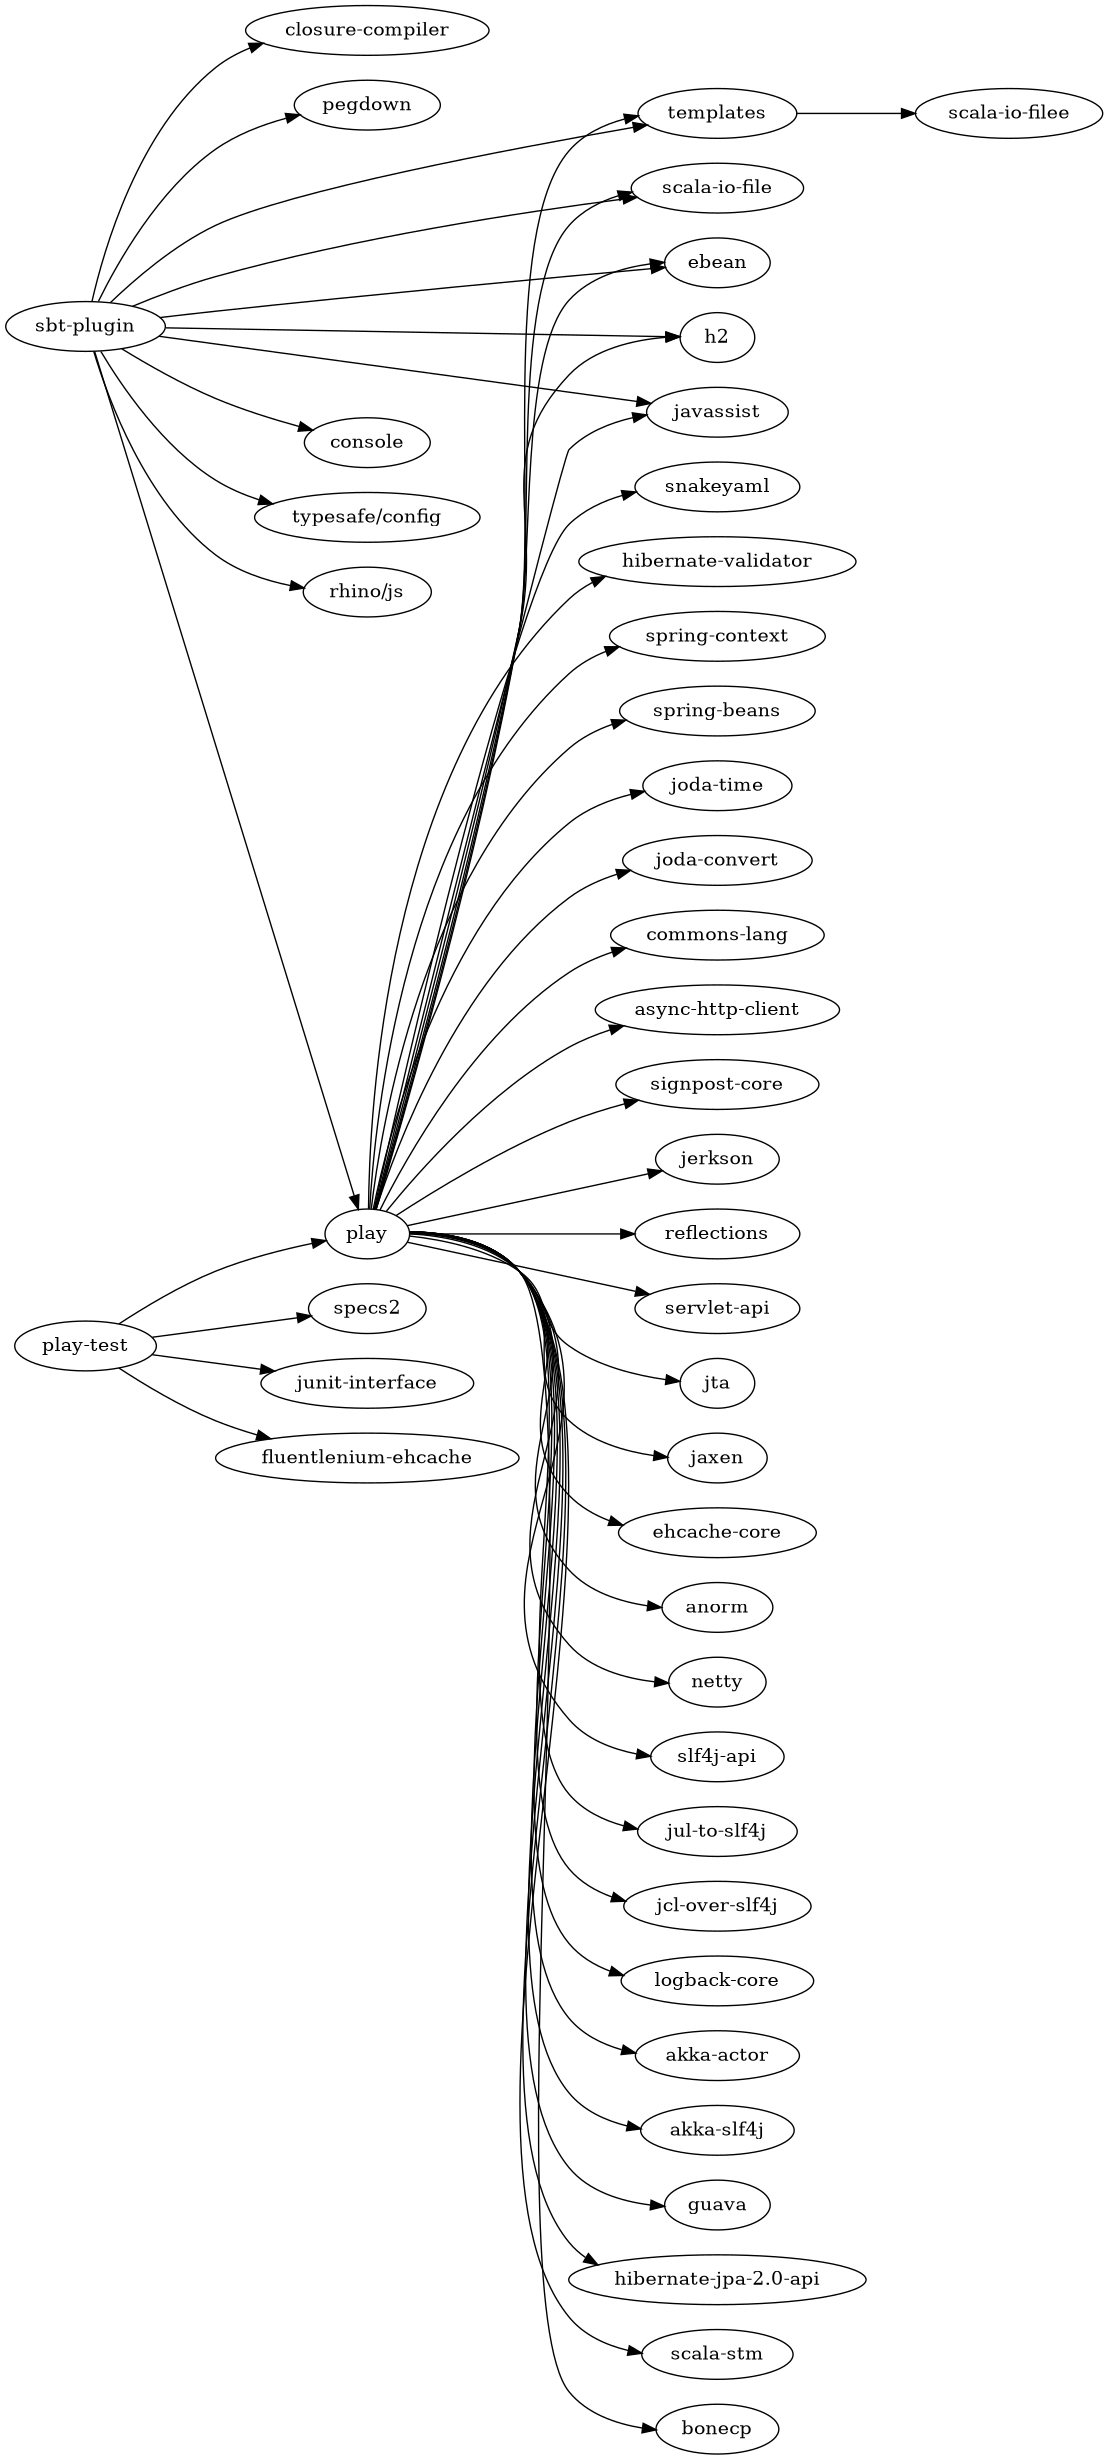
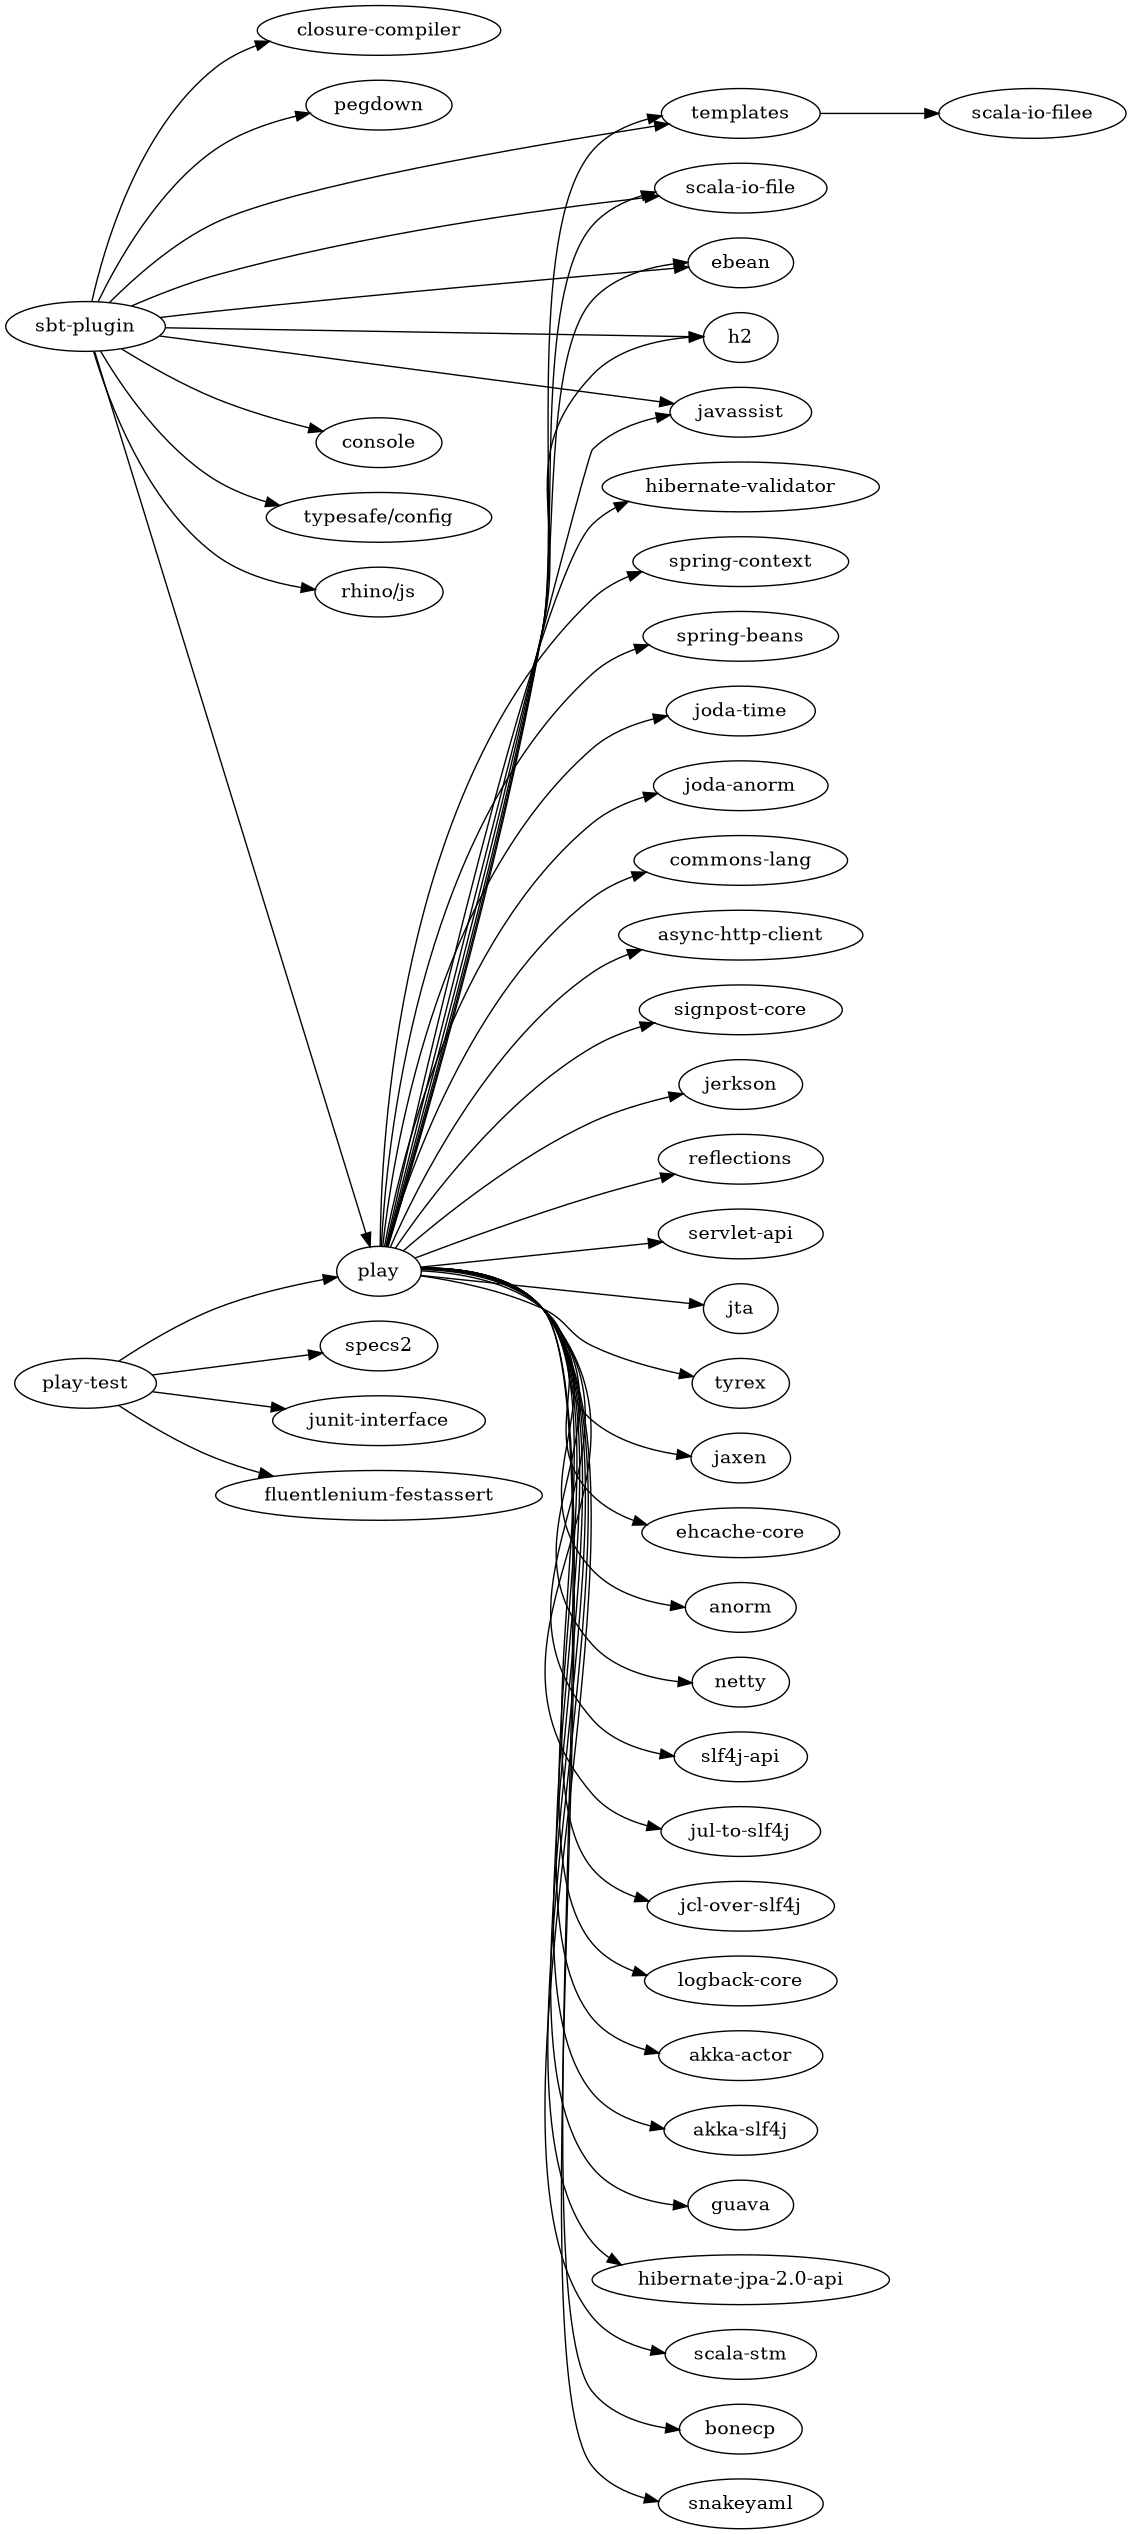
(717, 860) -> (741, 786)
none -> (741, 1383)
(367, 1458) -> (379, 1495)
